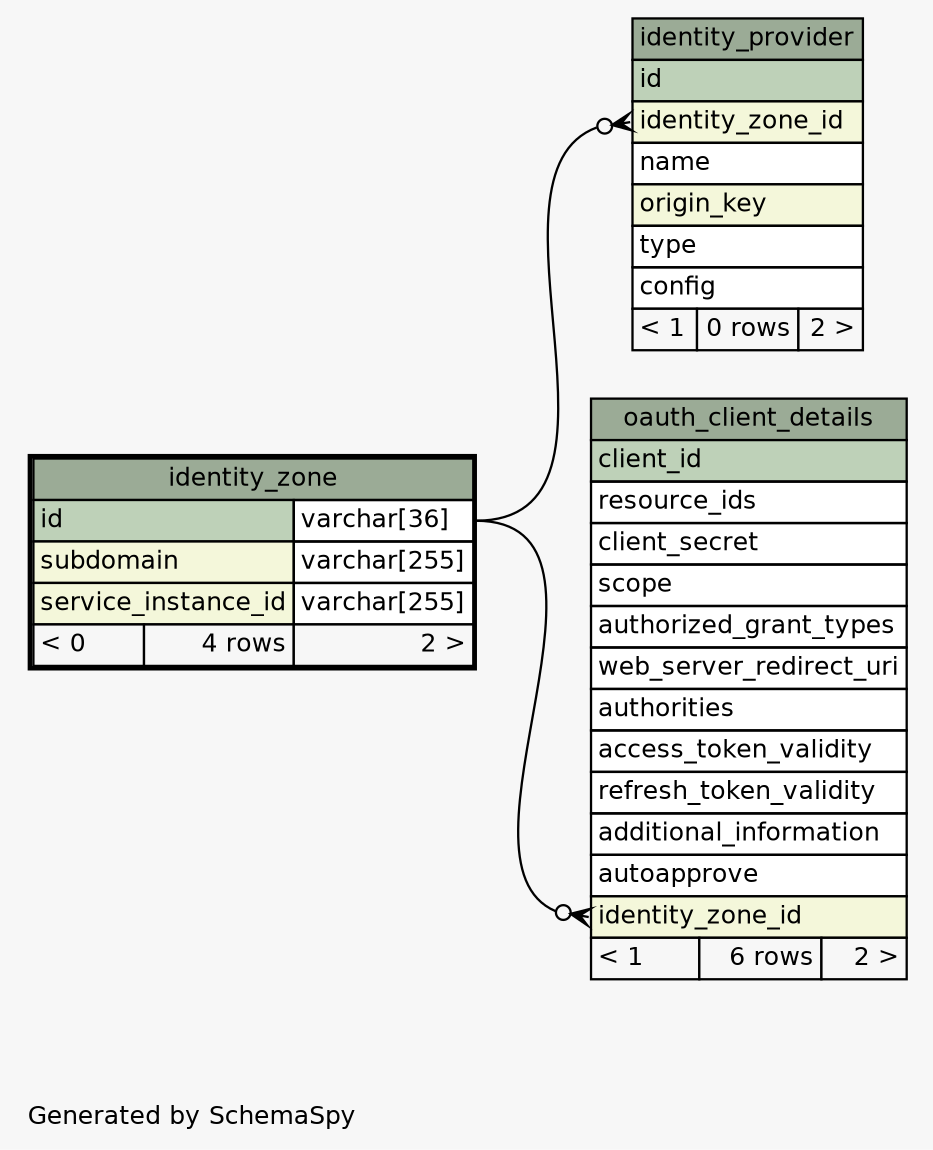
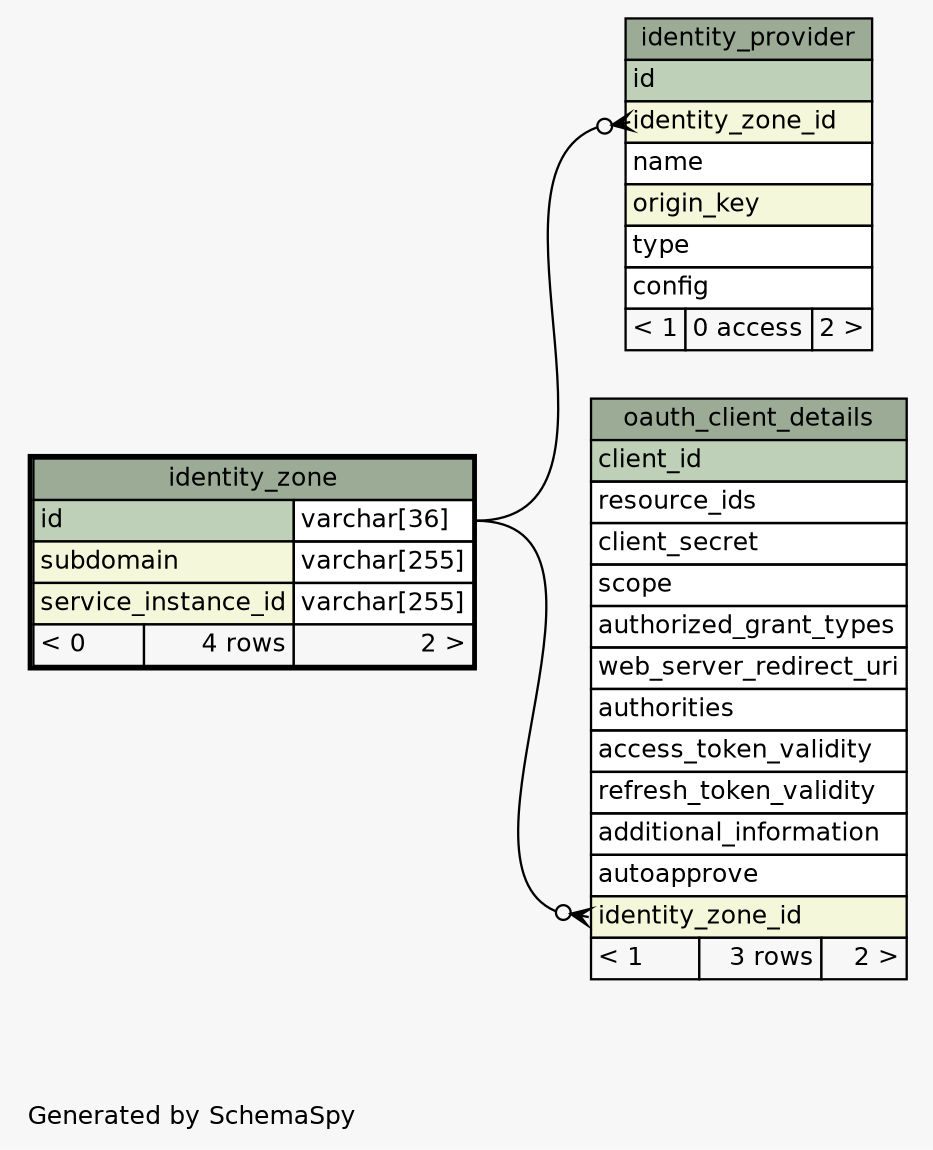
(749, 328) -> (749, 328)
(772, 957) -> (772, 957)
